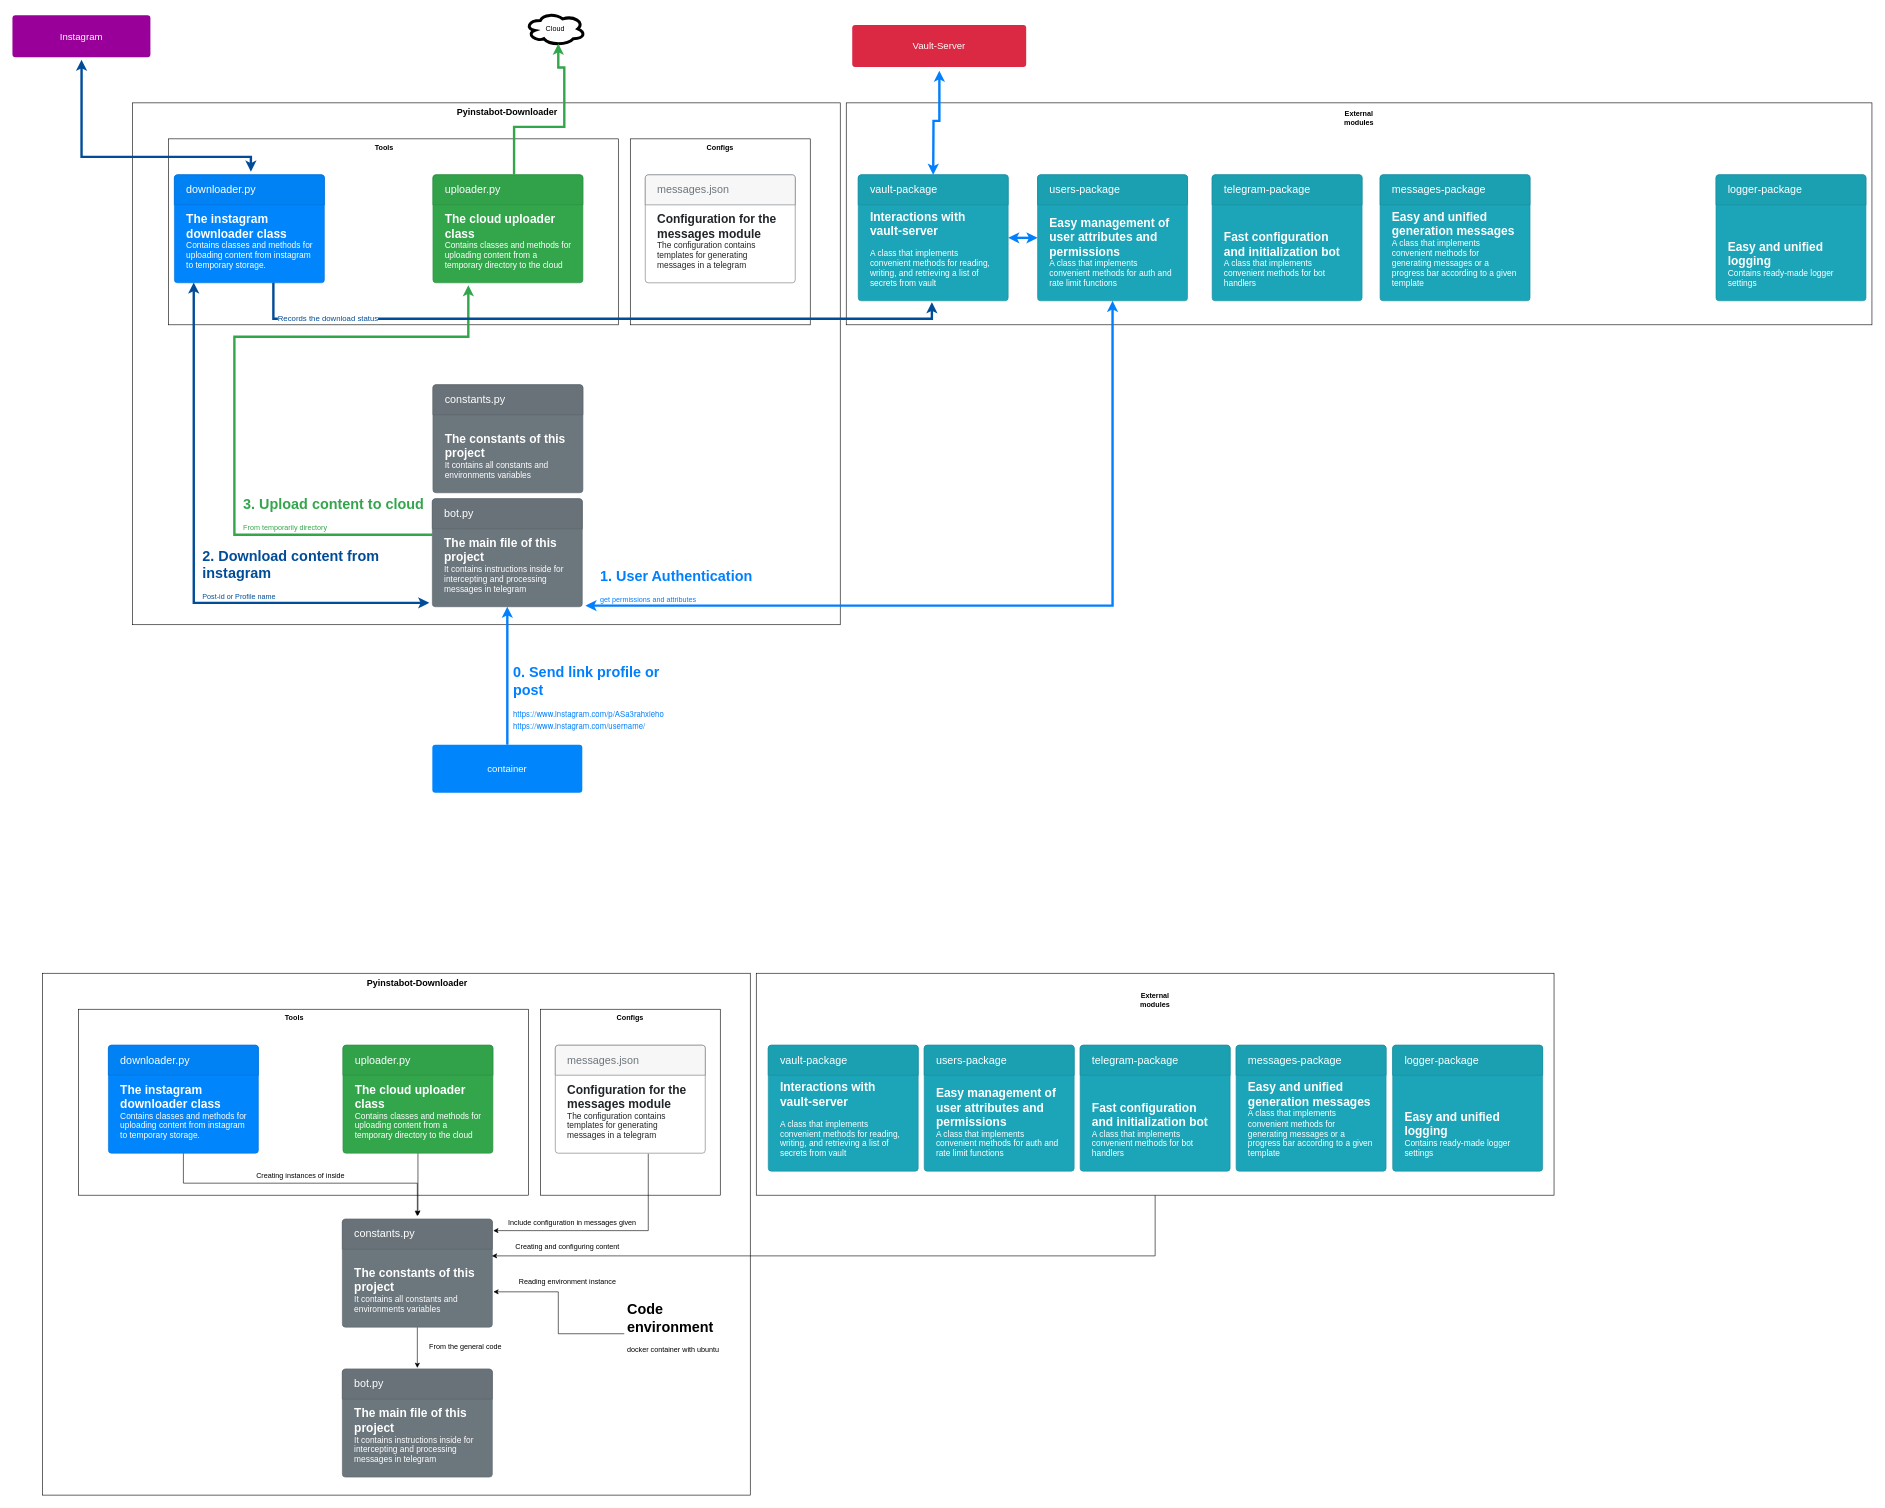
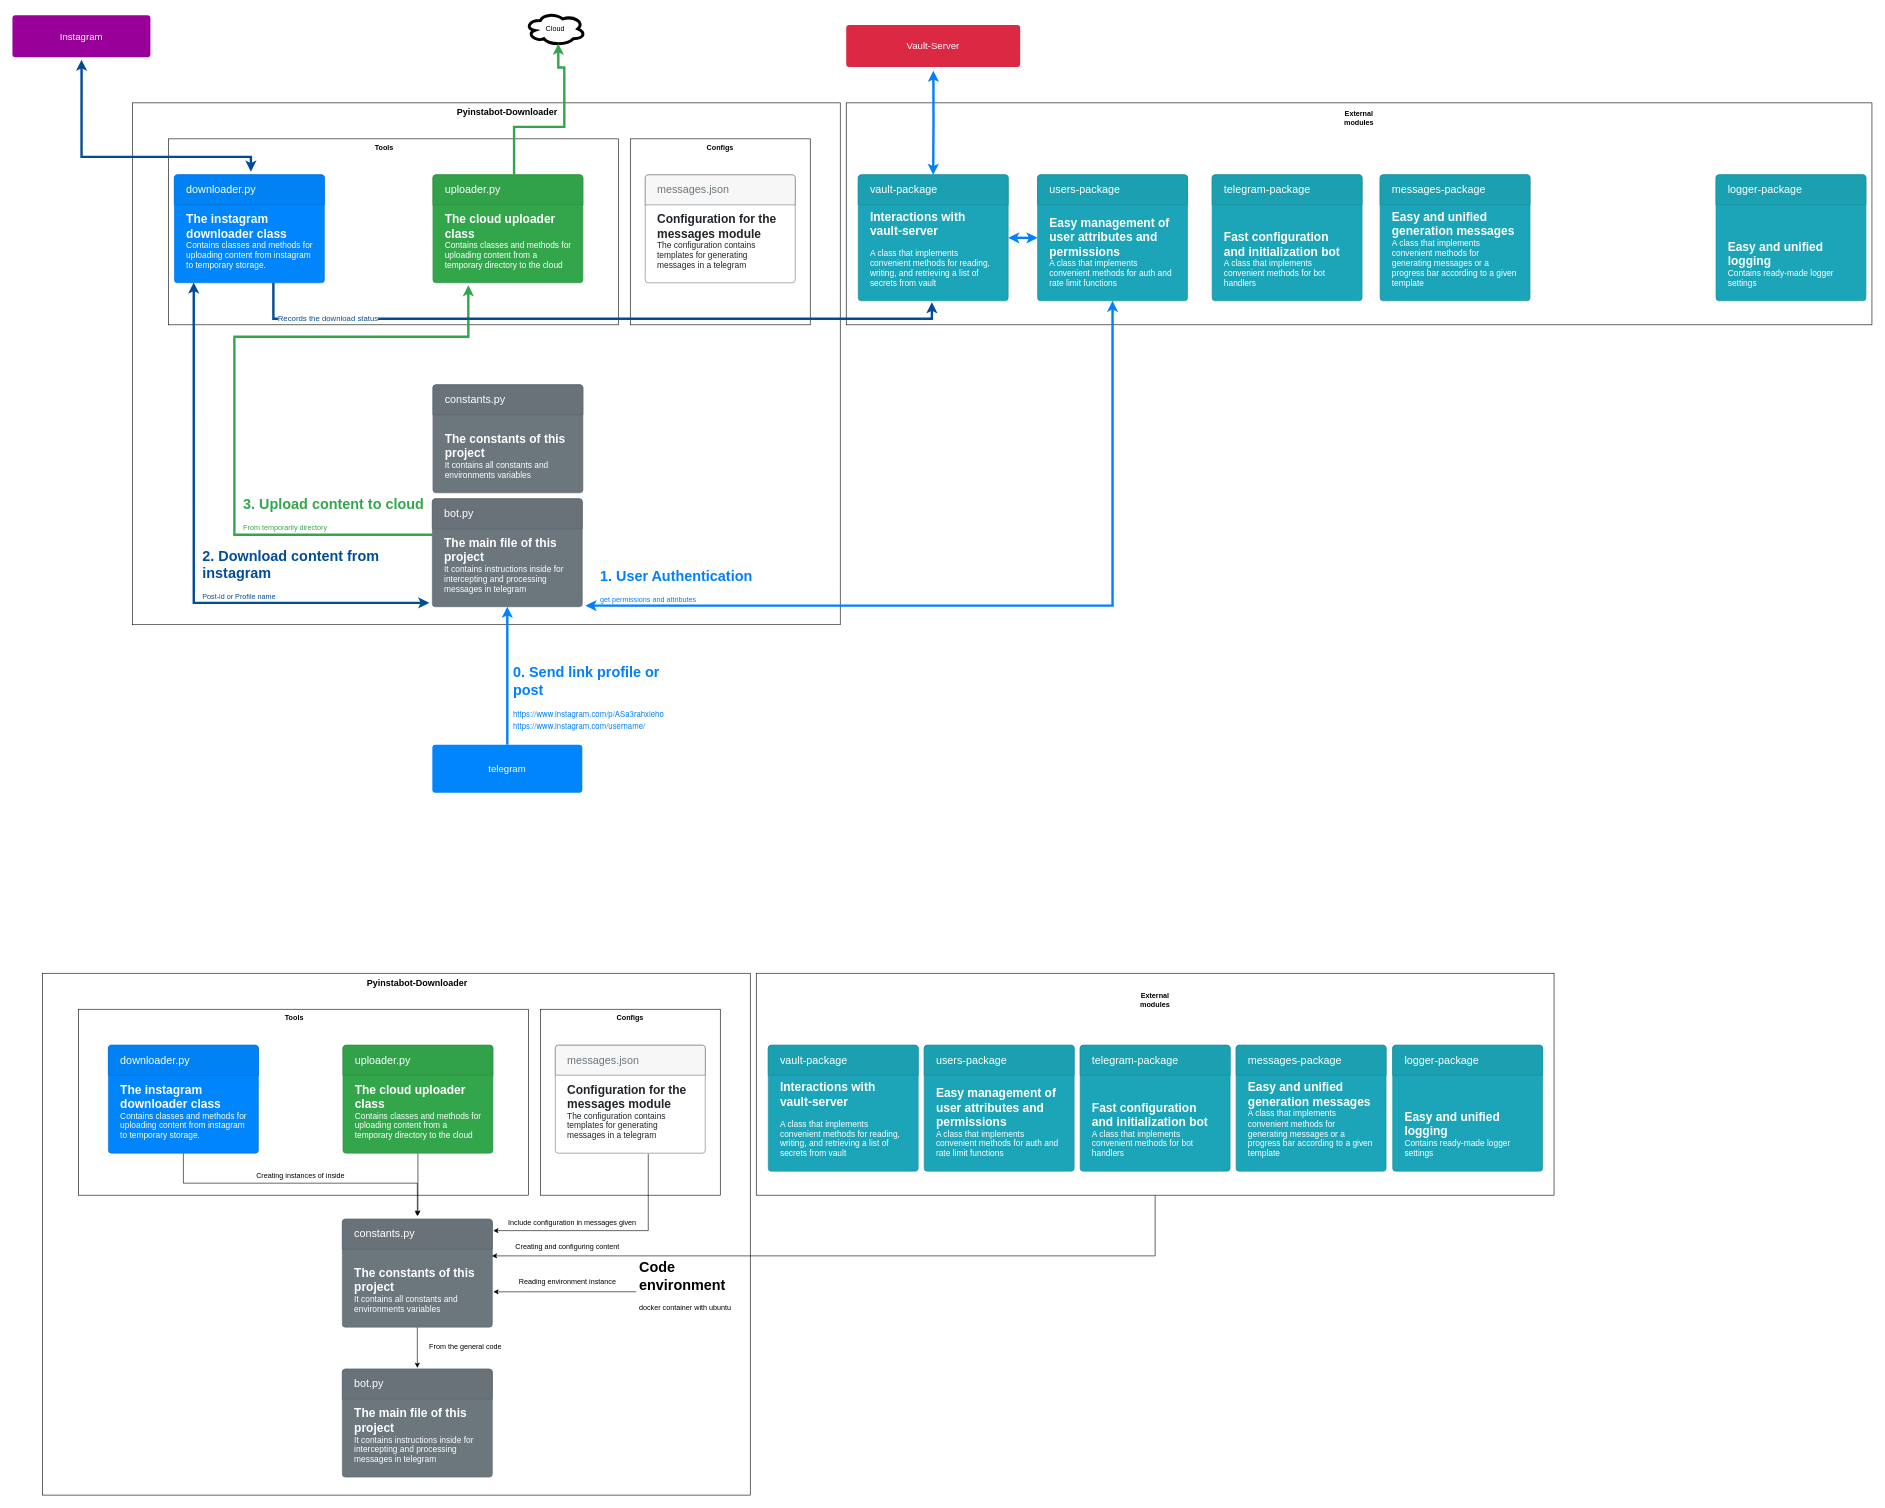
(939, 46) -> (933, 46)
(507, 769) -> (507, 769)
(681, 1334) -> (693, 1292)
